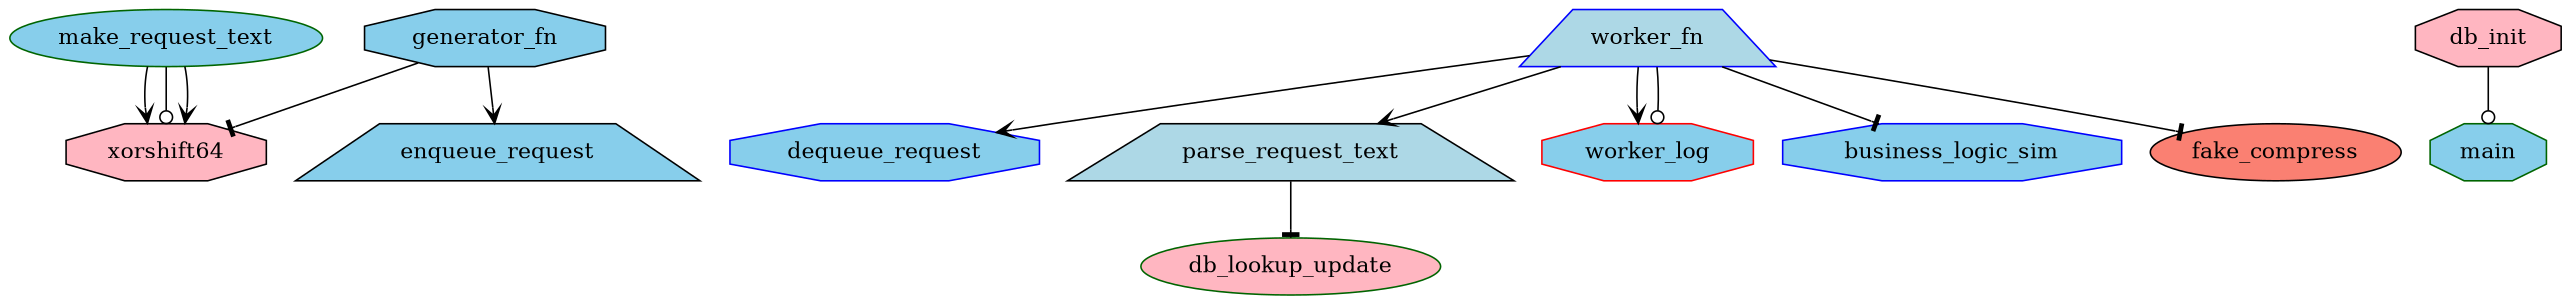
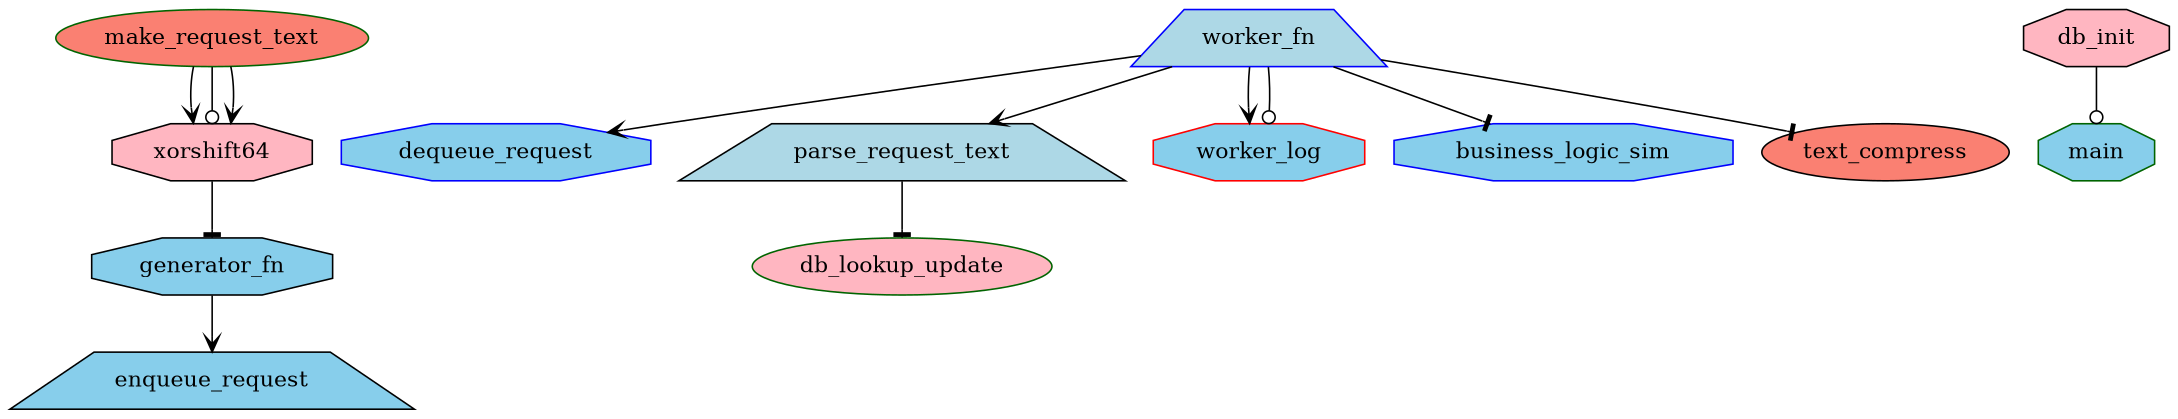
(166, 38) -> (212, 38)
(327, 95) -> (212, 206)
(2276, 152) -> (1886, 152)
